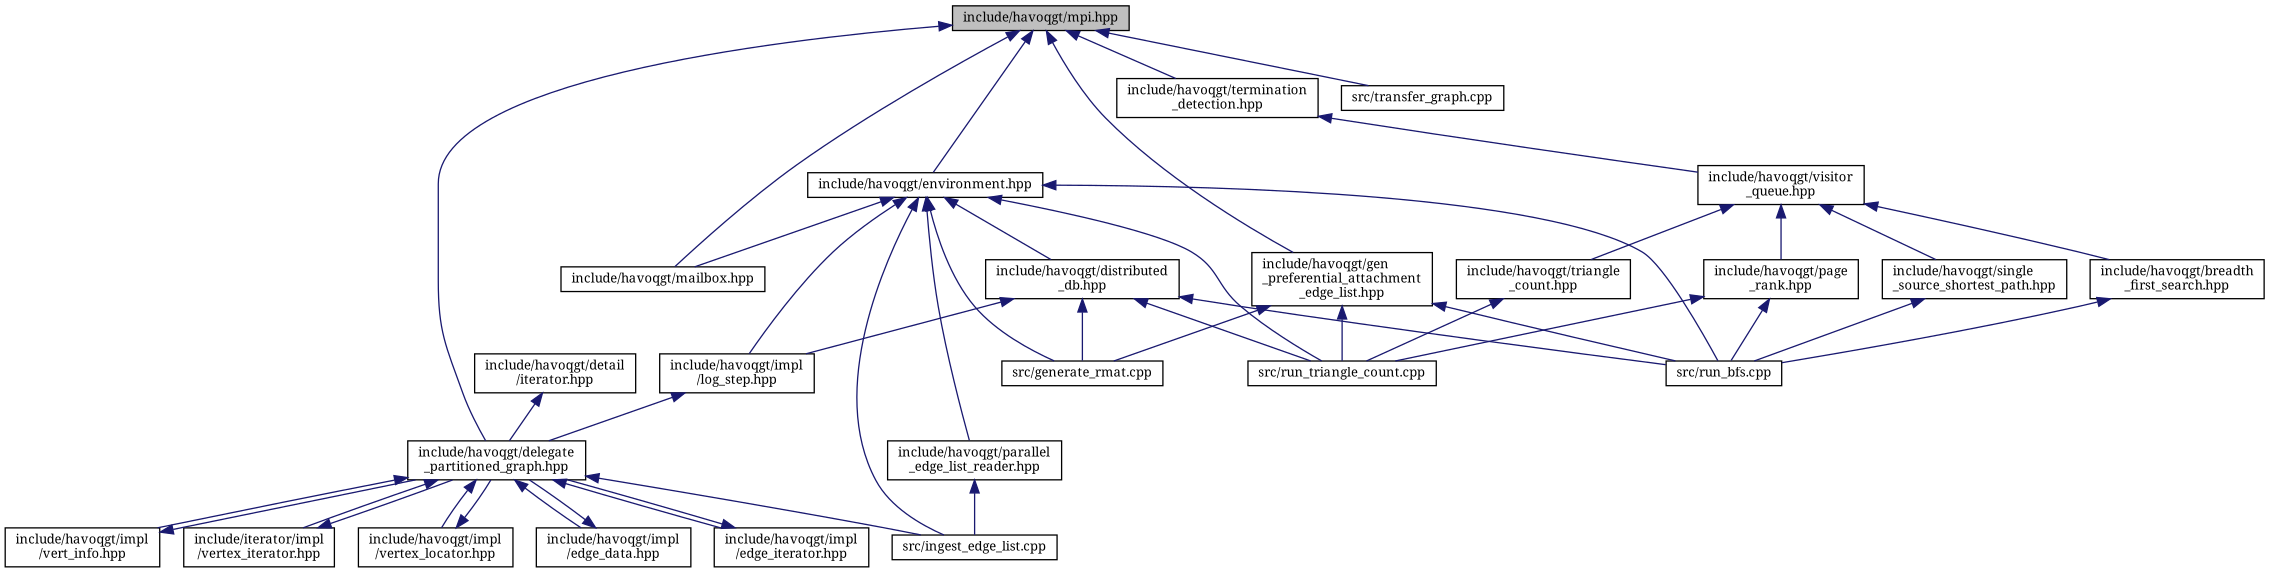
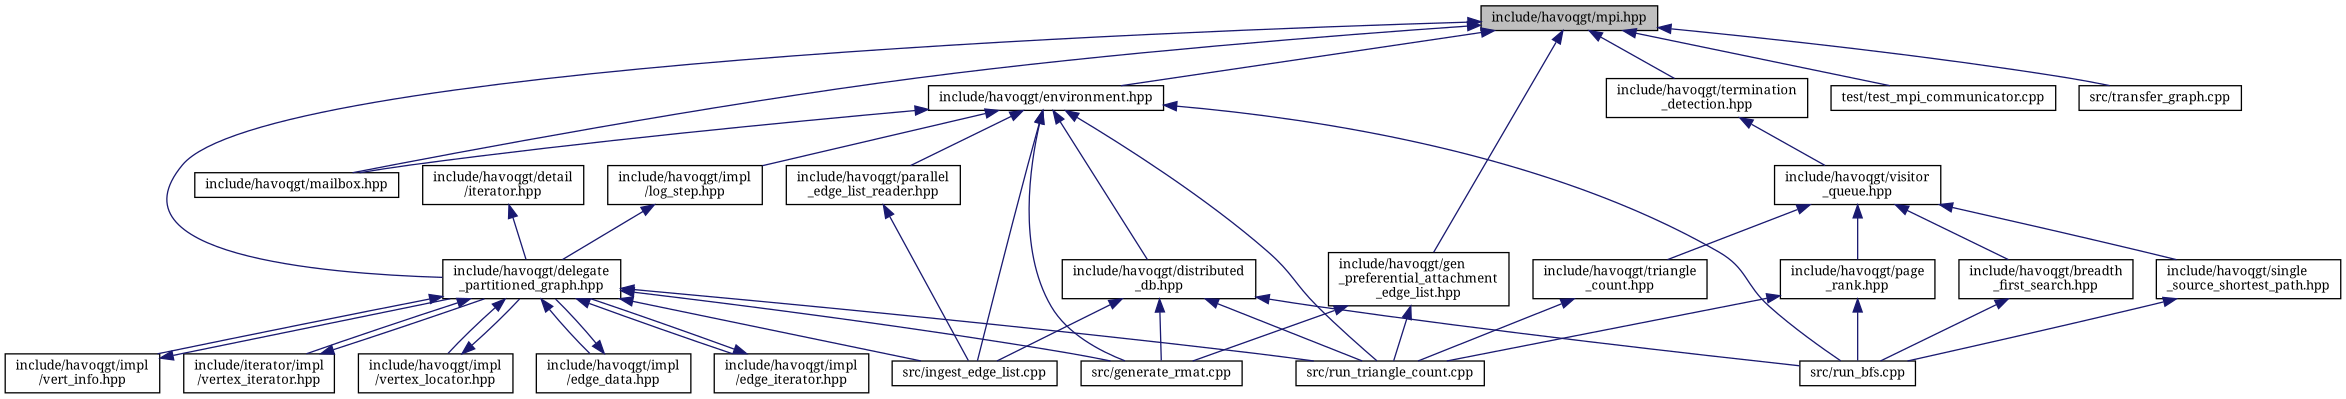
none -> (1943, 98)
none -> (974, 322)
none -> (873, 323)
(904, 328) -> (1042, 338)
(1566, 336) -> none
